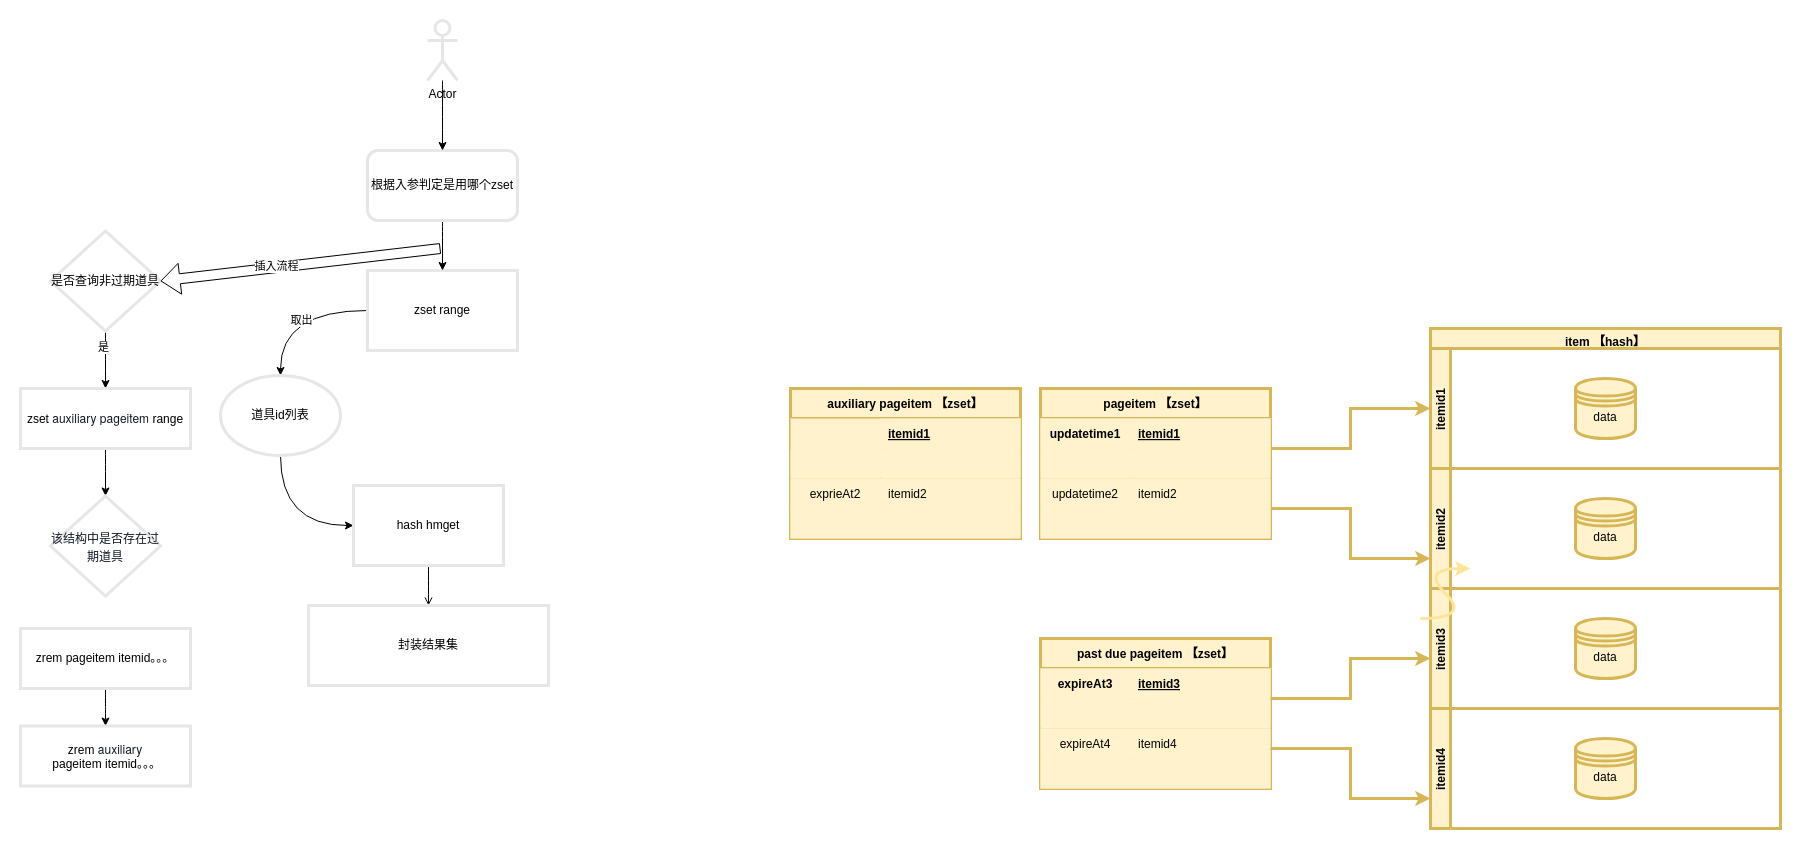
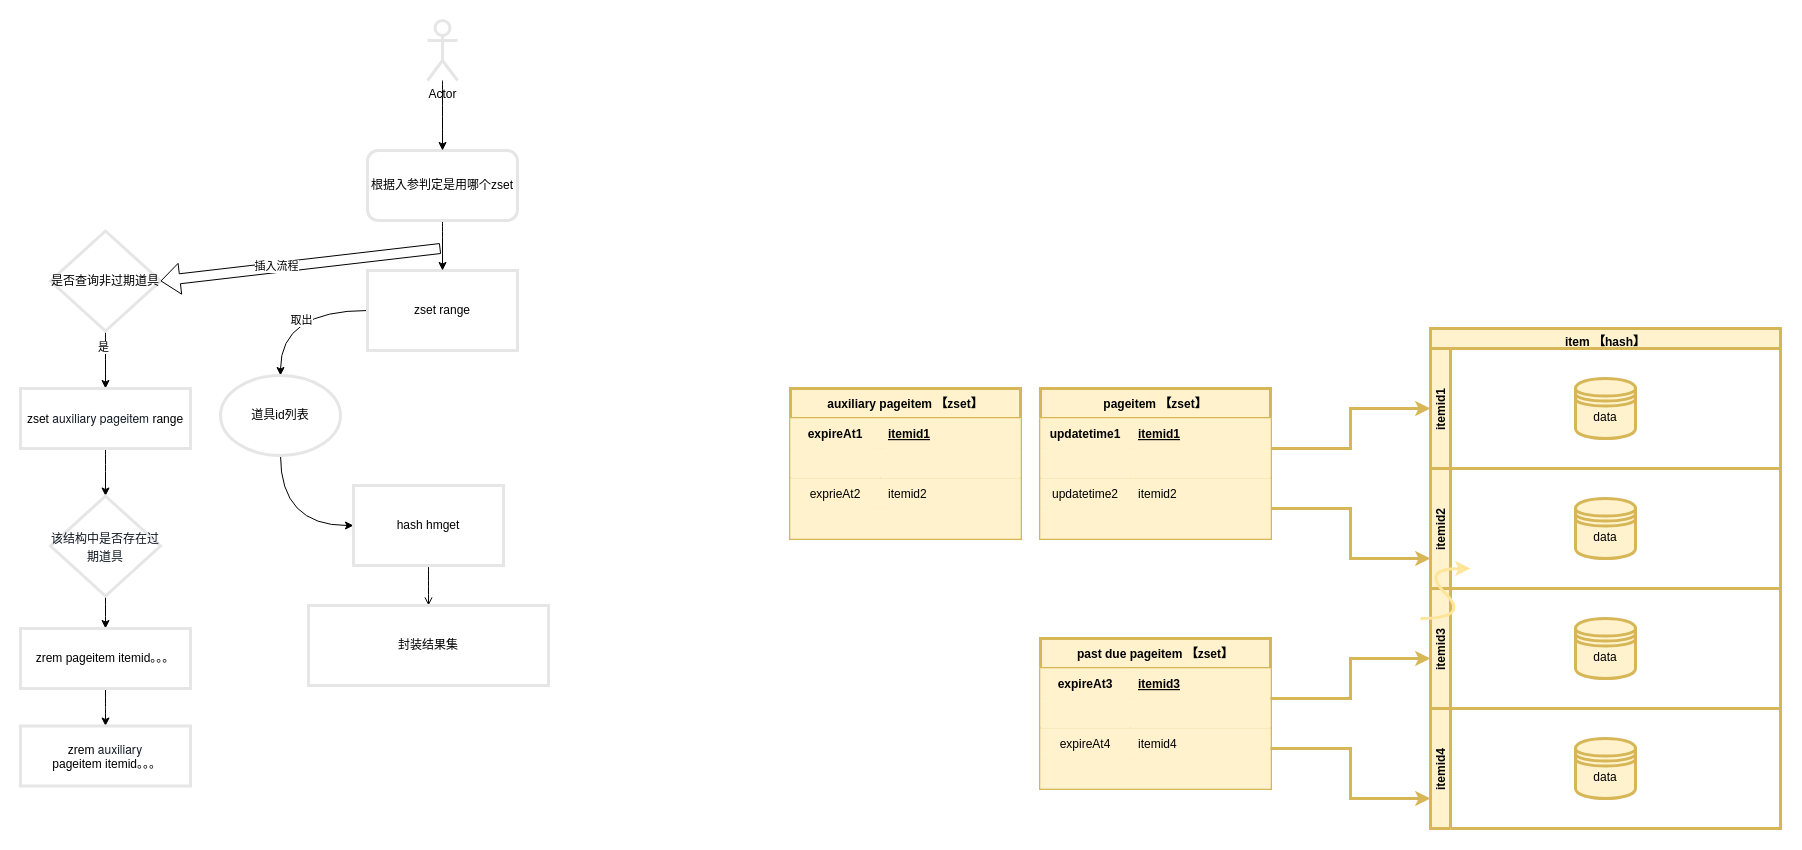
none -> (836, 434)
none -> (106, 613)
